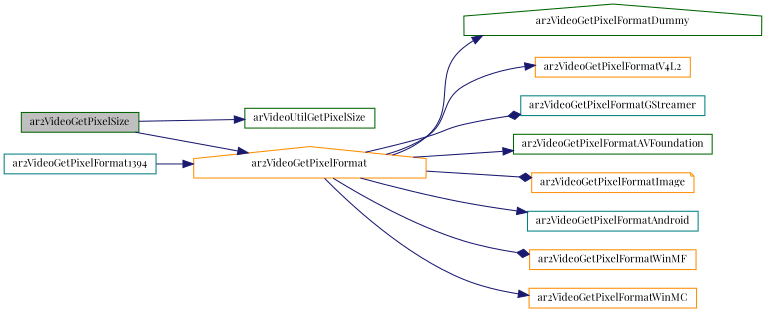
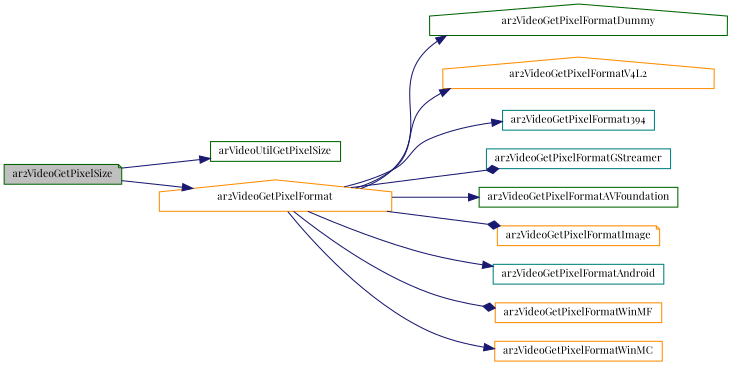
(613, 67) -> (578, 74)
(80, 122) -> (63, 174)
(170, 164) -> (415, 149)
